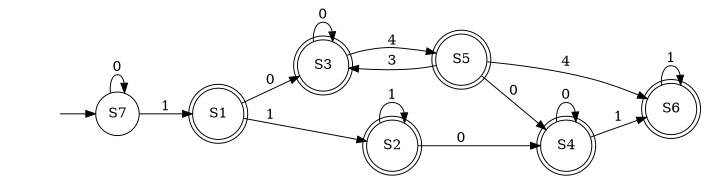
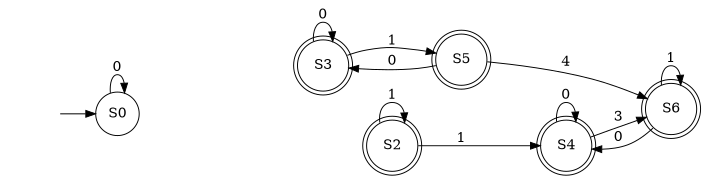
(392, 41) -> (392, 41)
(392, 61) -> (392, 61)
(510, 100) -> (630, 144)
(117, 114) -> (117, 114)
(218, 114) -> none
(619, 117) -> (619, 117)
(461, 138) -> (461, 138)
